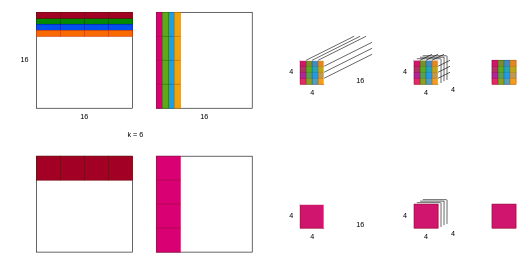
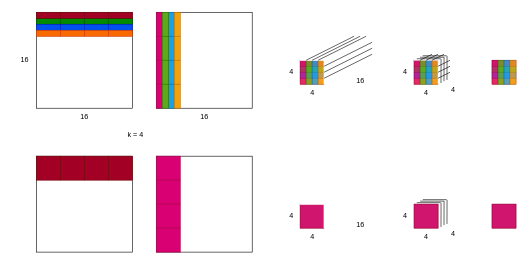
(136, 135) -> (136, 135)
